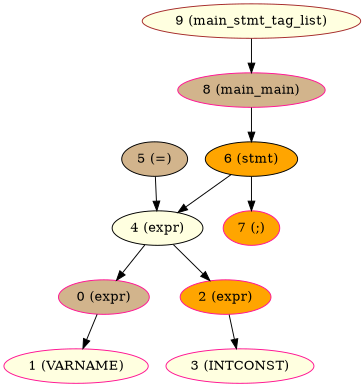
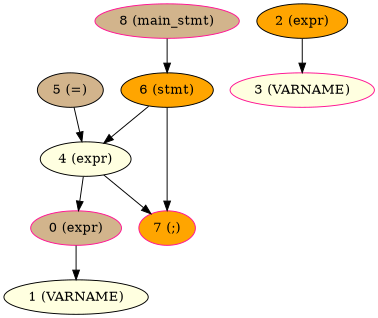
(251, 21) -> none
(251, 90) -> (167, 21)
(188, 259) -> (124, 191)
(226, 297) -> (302, 21)
(76, 366) -> (76, 297)
(240, 366) -> (302, 90)
